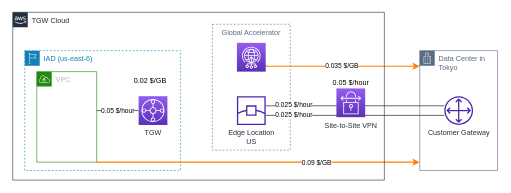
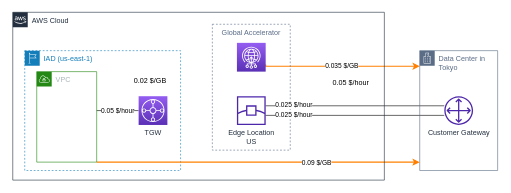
(48, 21) -> (48, 21)
(73, 59) -> (73, 59)
(351, 103) -> none
